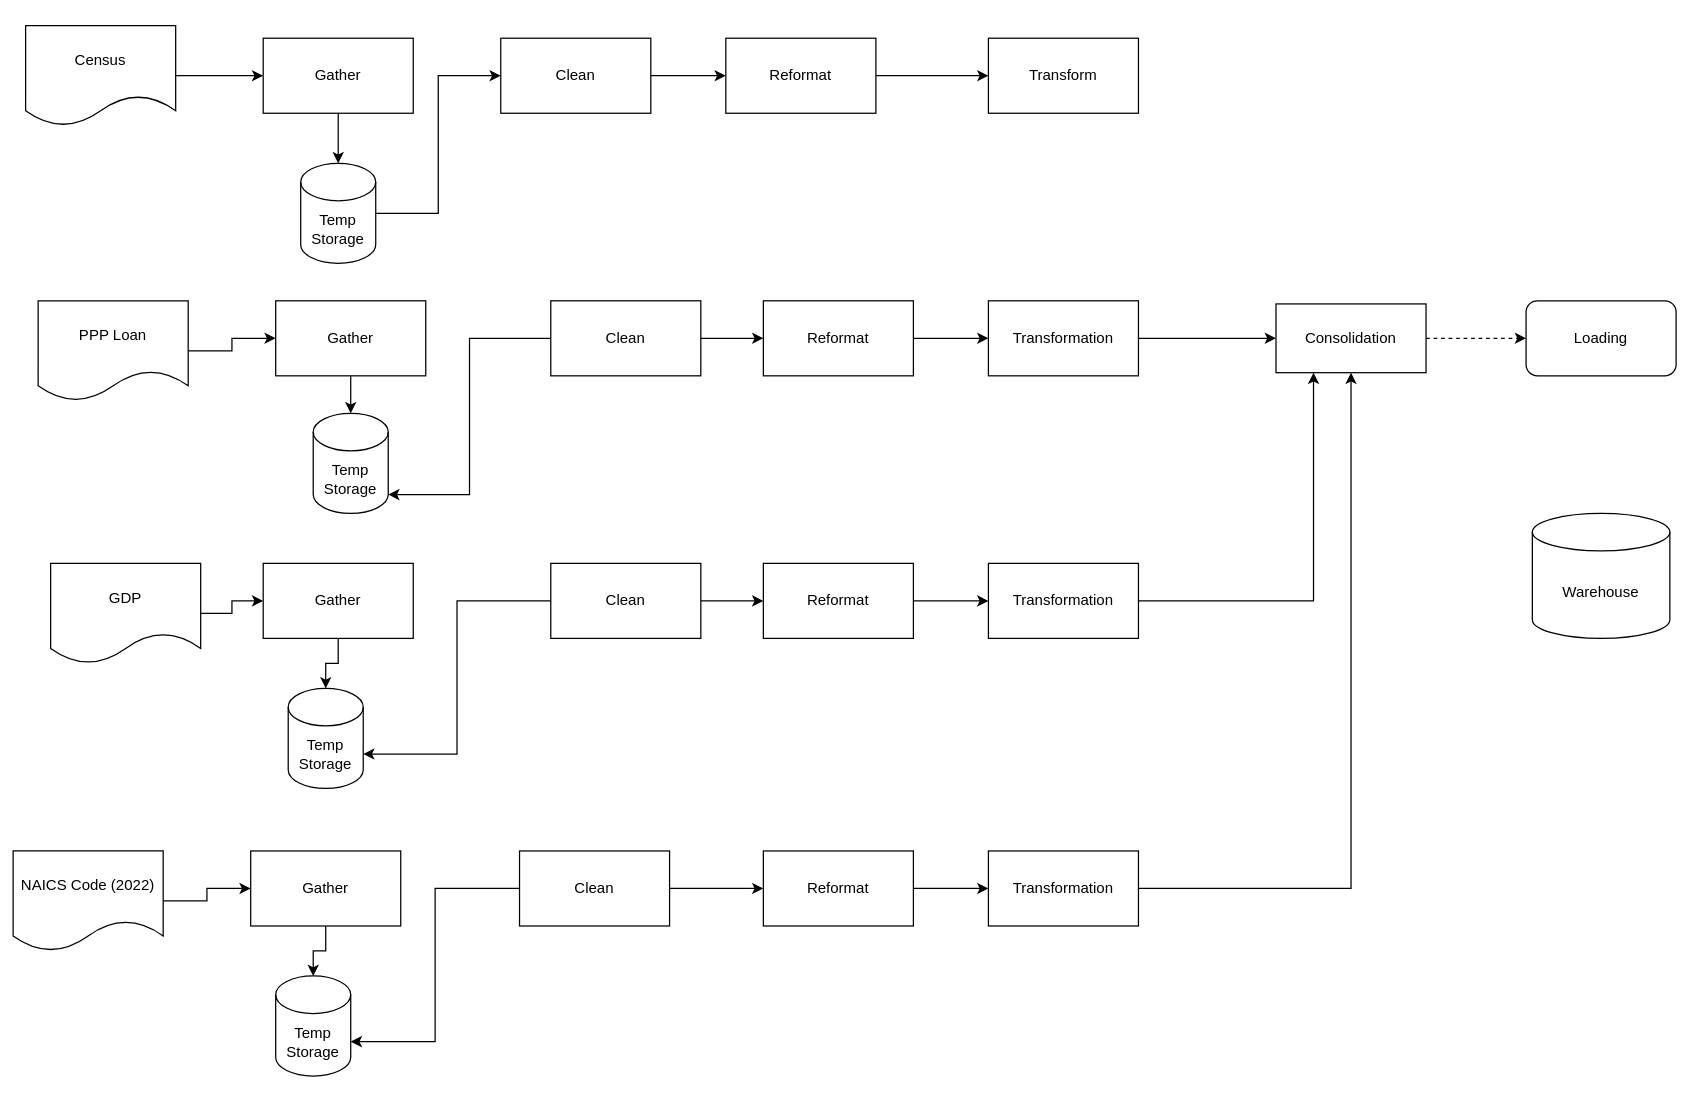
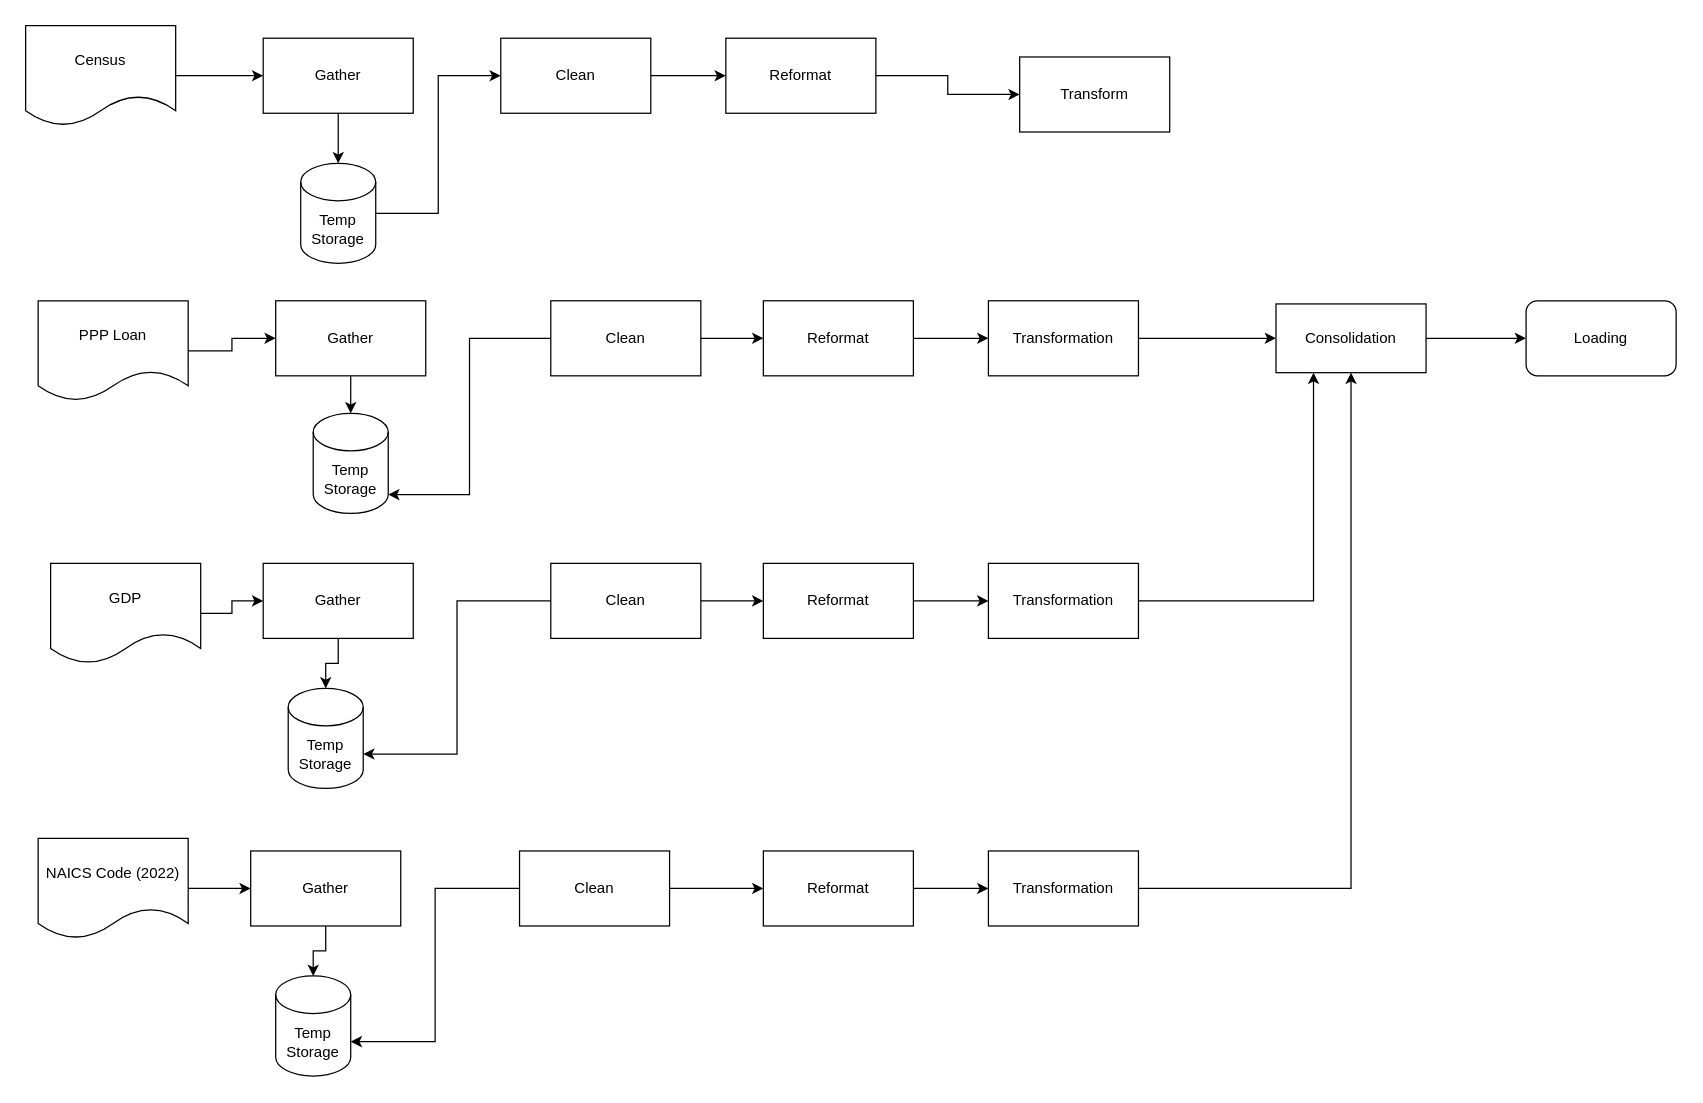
(1063, 76) -> (1094, 94)
(1472, 338) -> (1472, 338)
(1601, 576) -> none
(88, 901) -> (113, 888)
